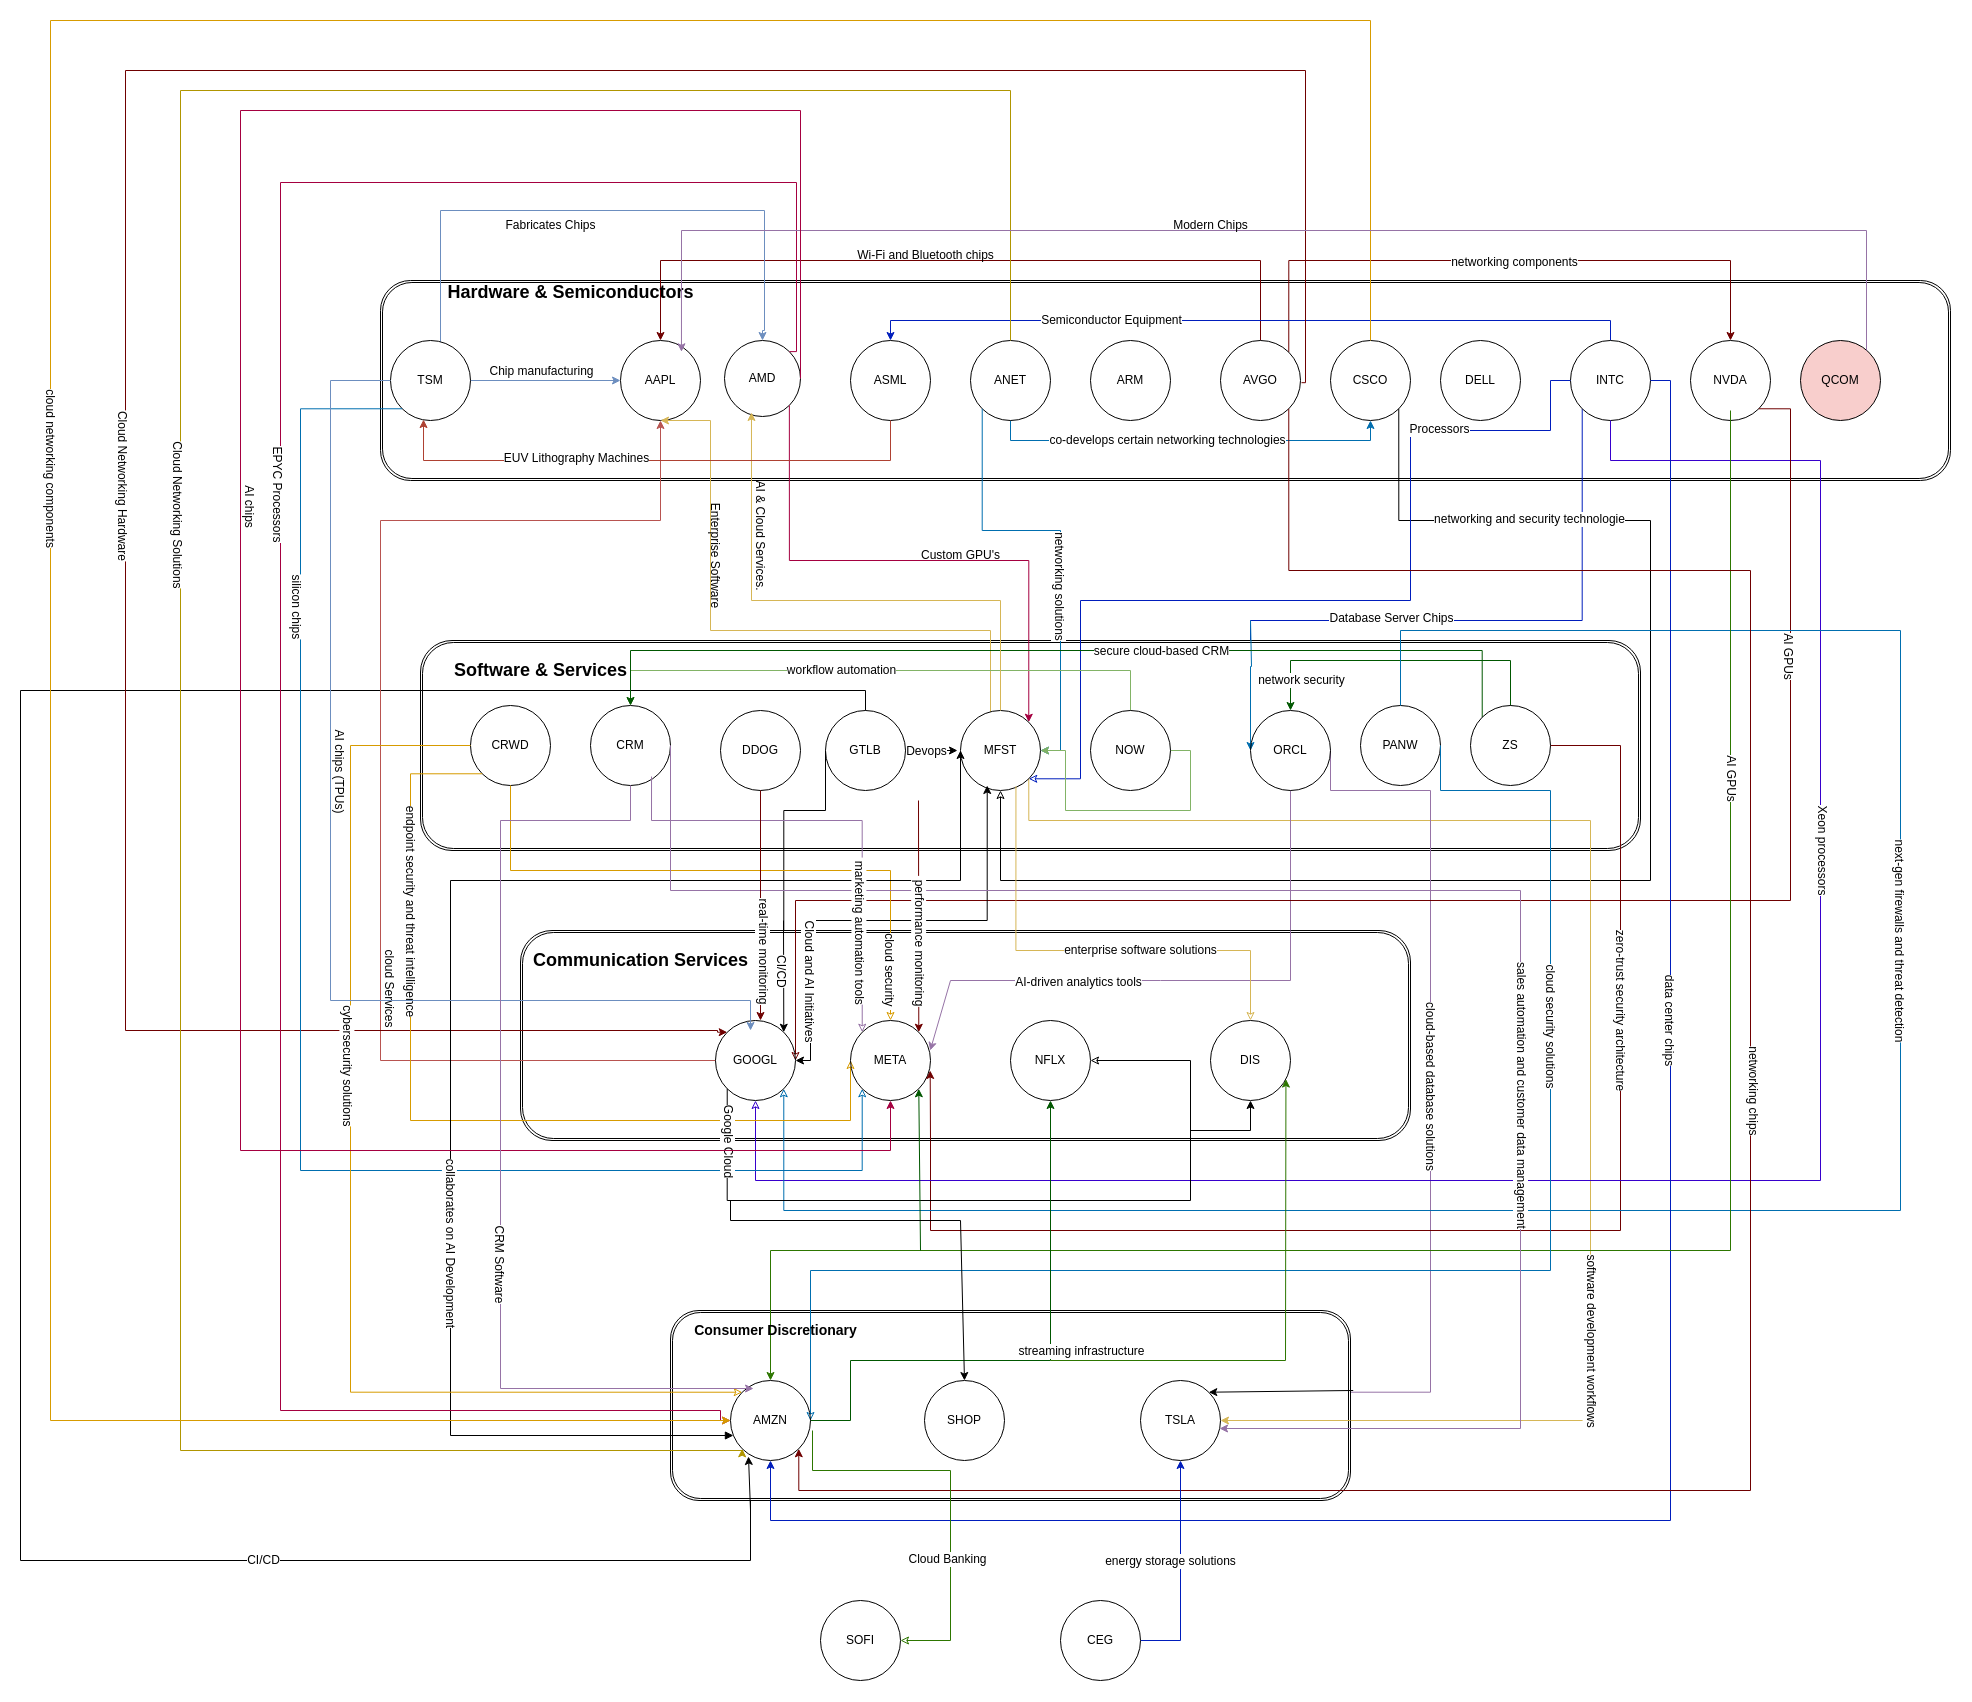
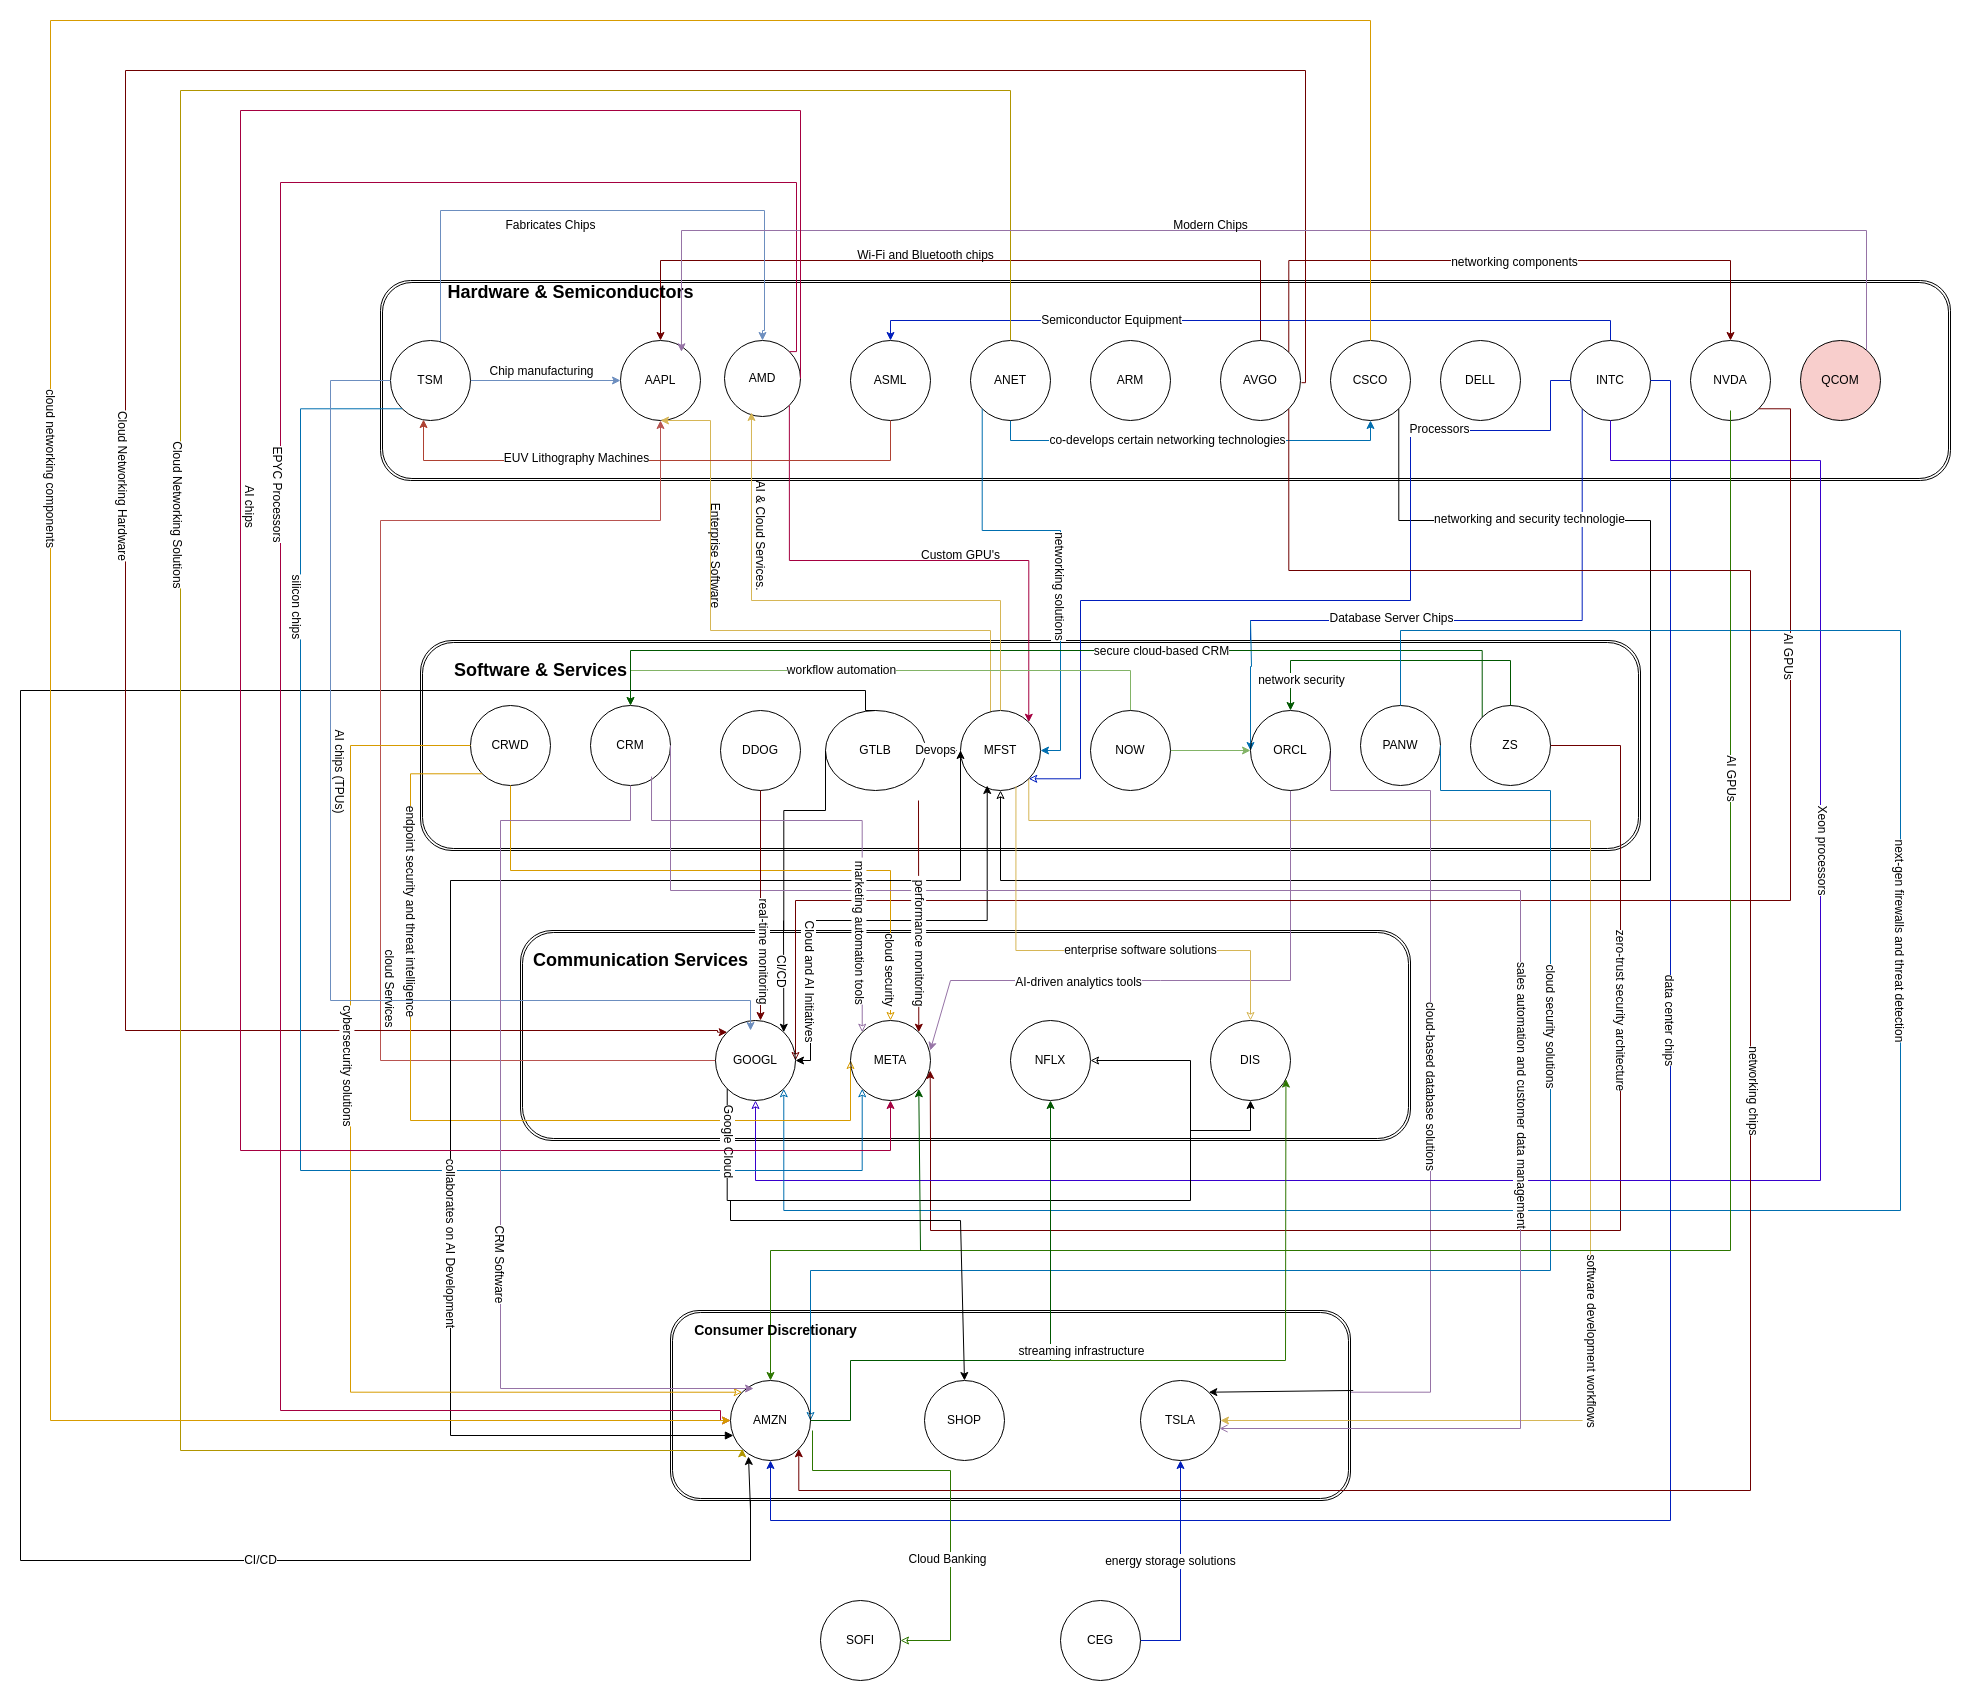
(866, 751) -> (876, 751)
(1129, 811) -> (1216, 751)
(1227, 1429) -> (1225, 1429)
